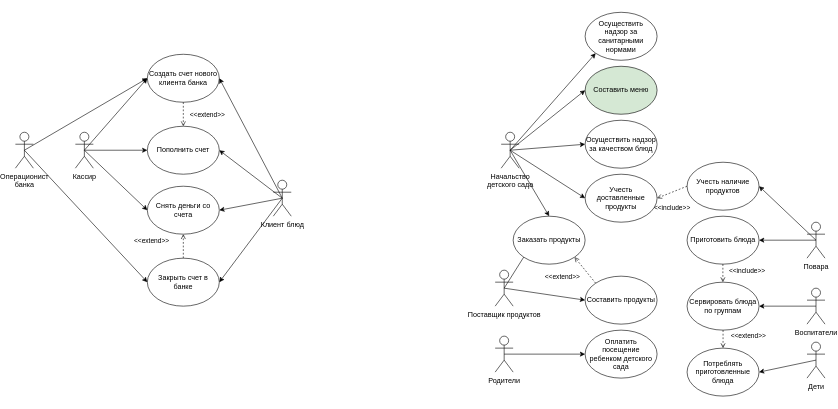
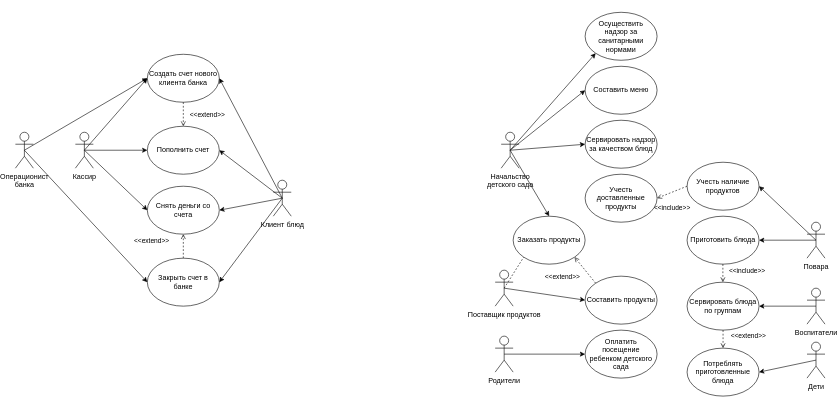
(621, 90) -> (621, 90)
(621, 144) -> (621, 144)
(548, 175) -> none
(515, 272) -> (515, 272)
